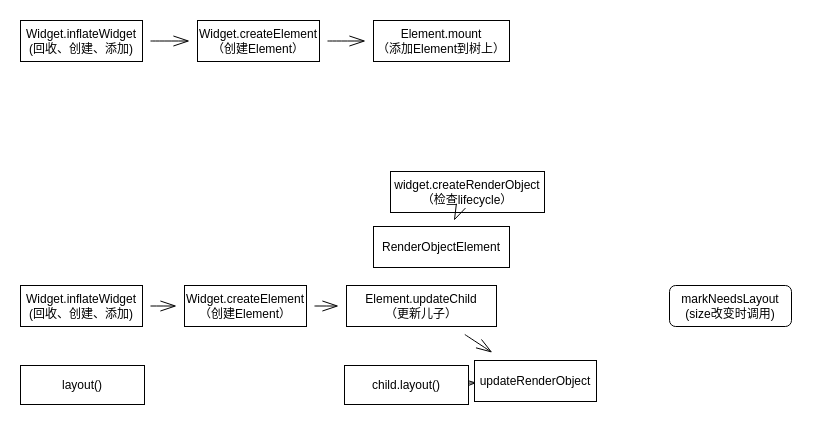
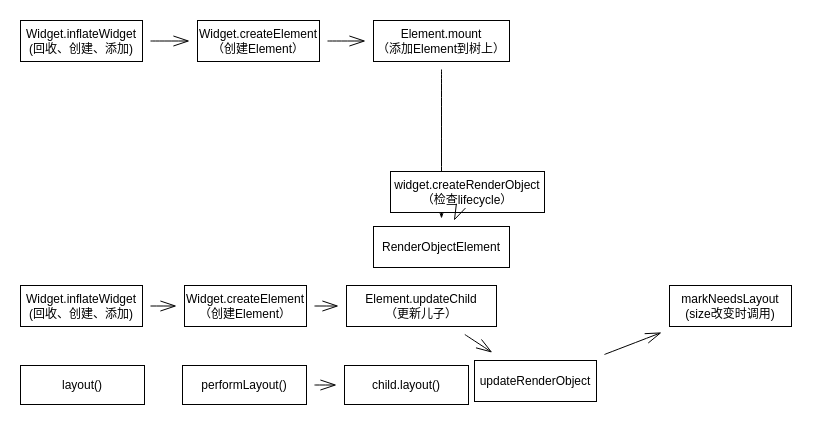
none -> (442, 121)
(731, 306) -> (731, 306)
(468, 383) -> (632, 344)
none -> (245, 385)
none -> (323, 385)
